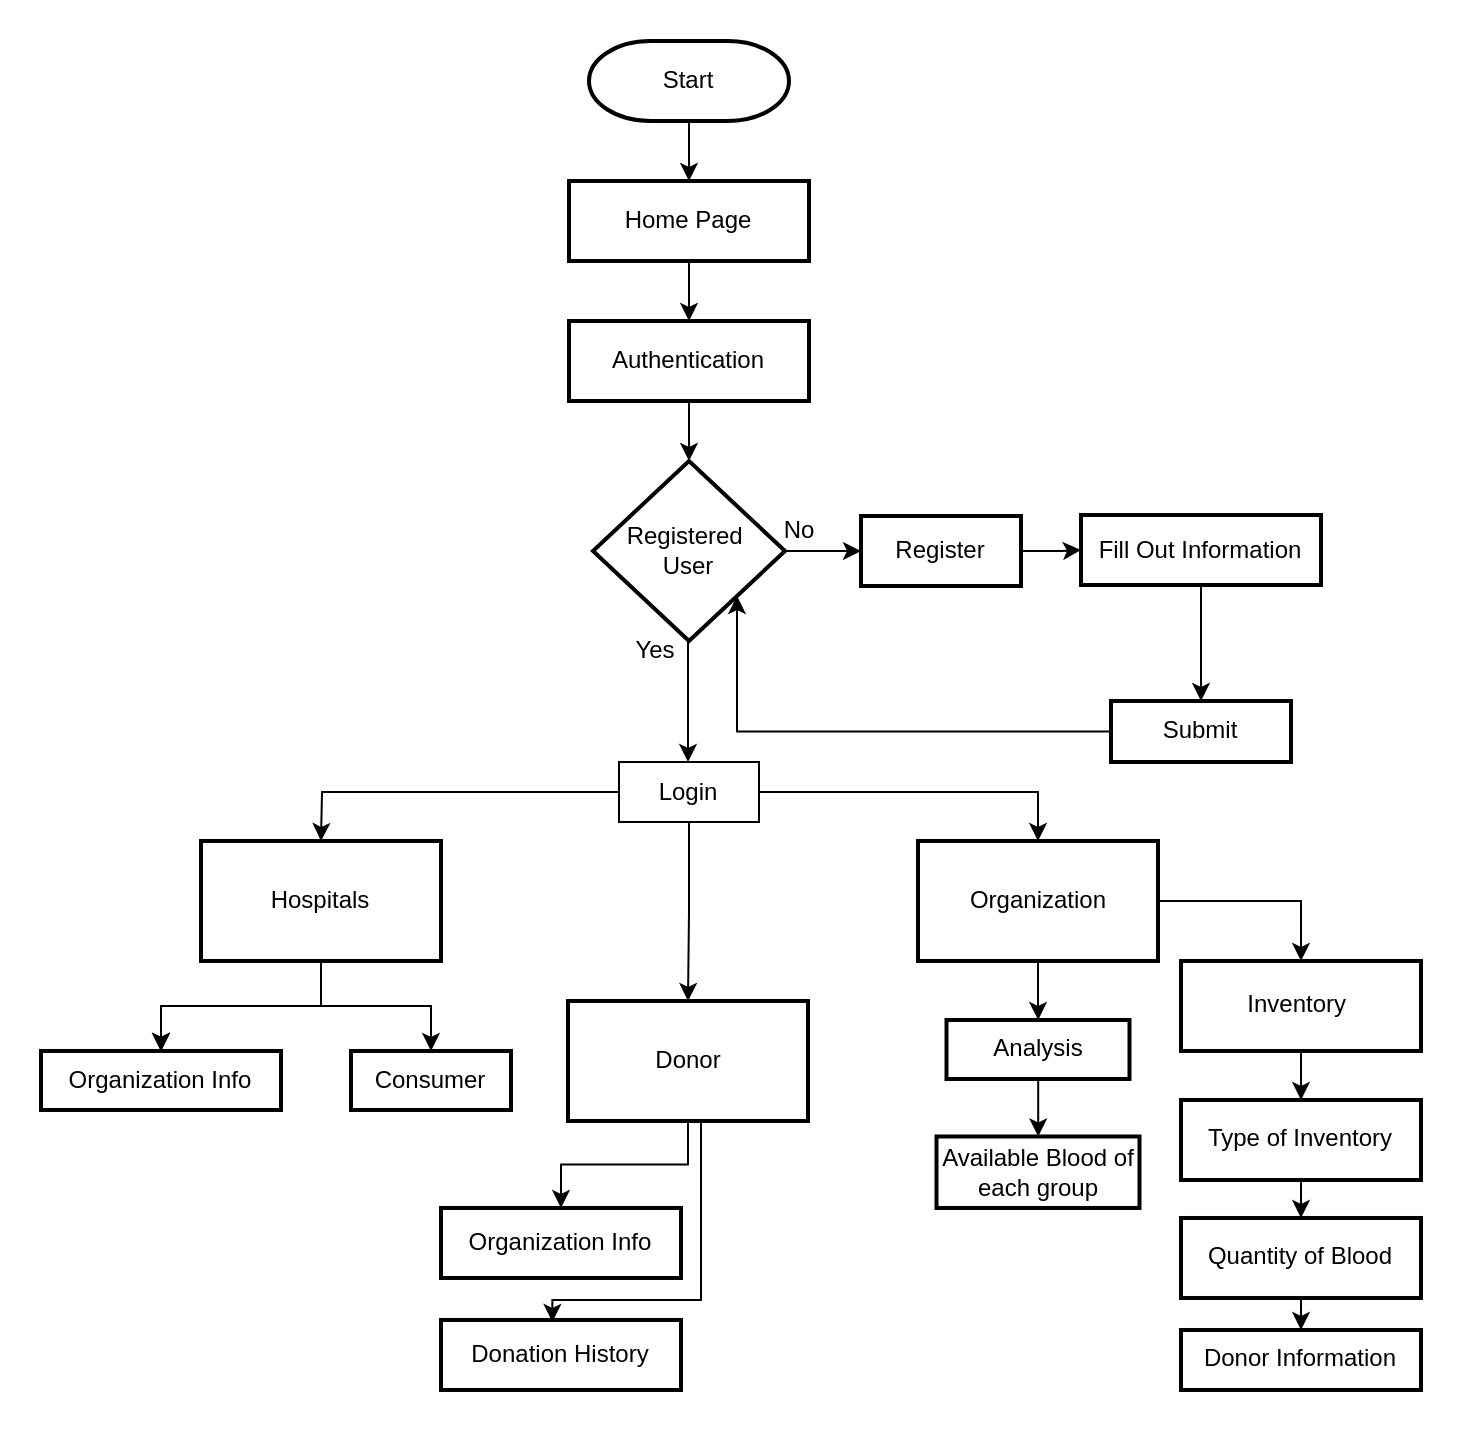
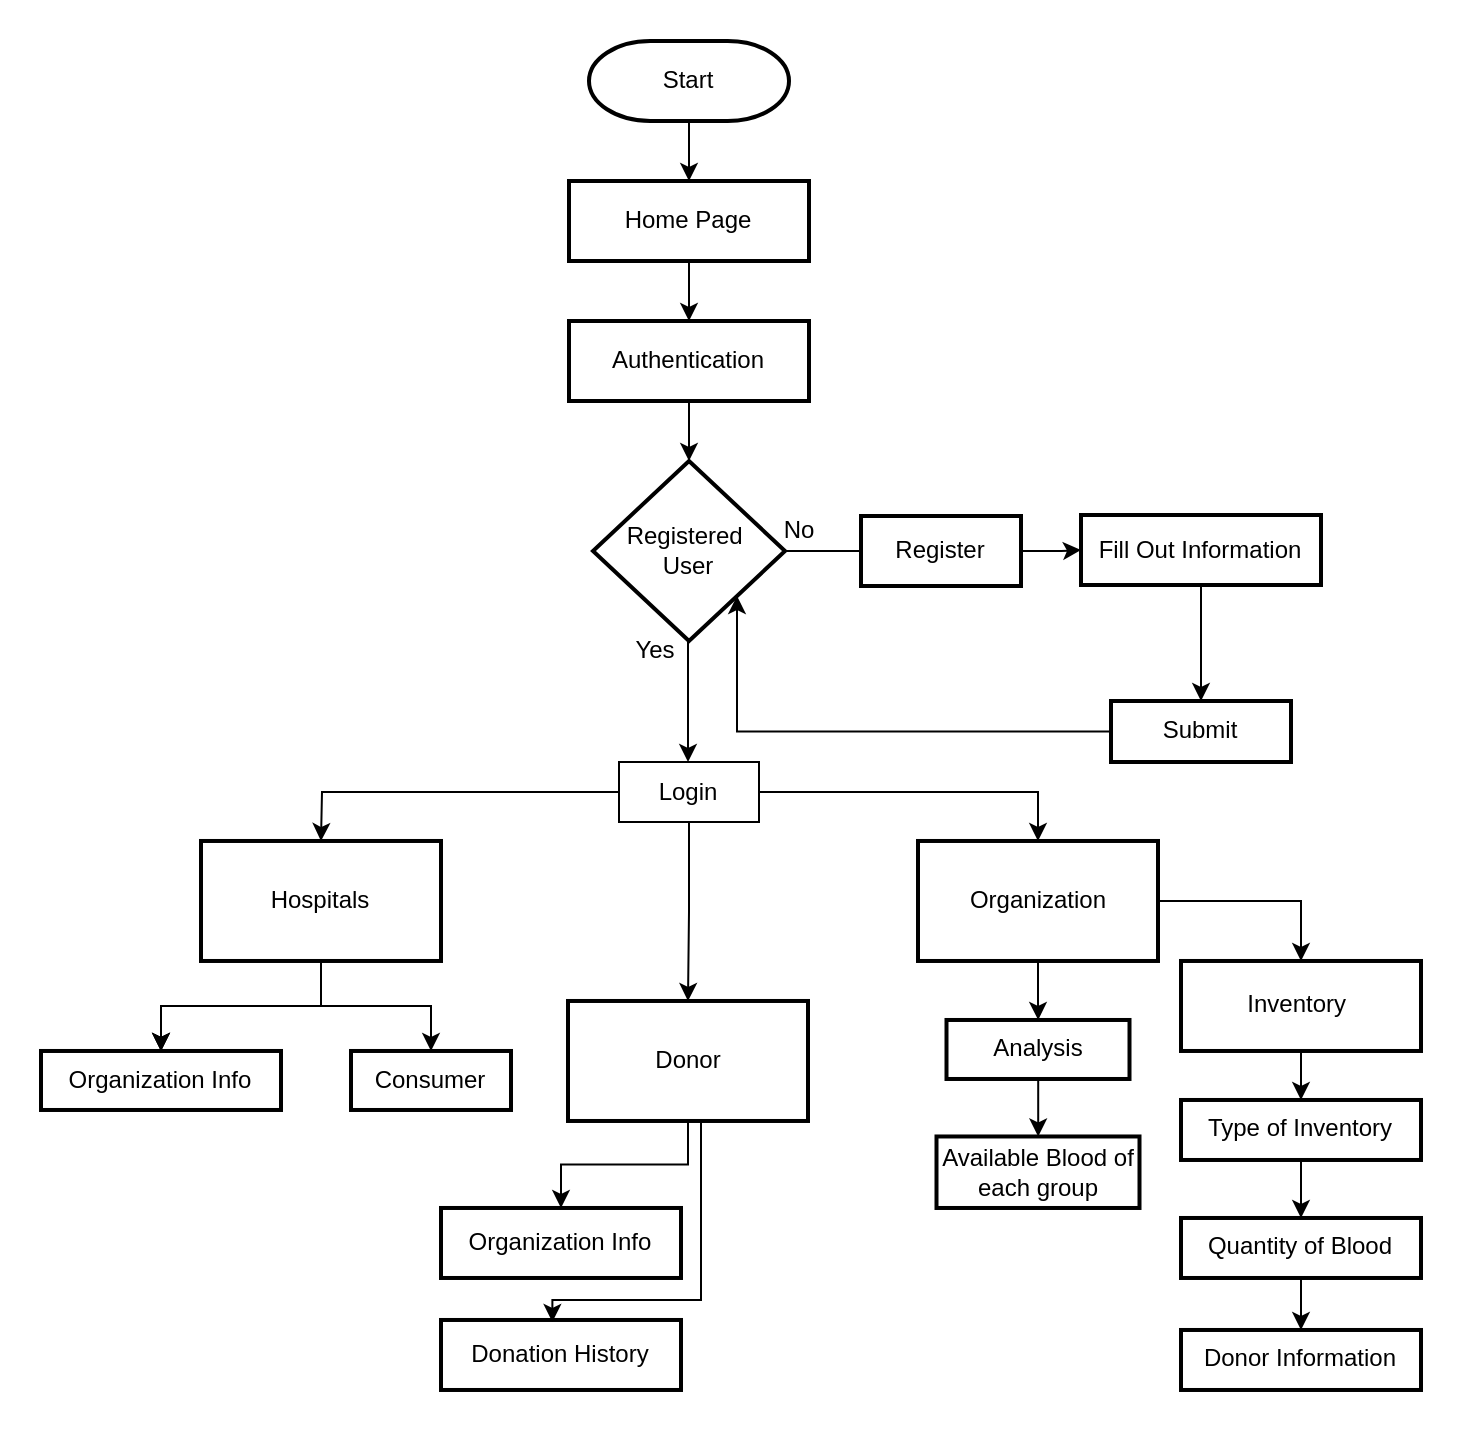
(846, 551) -> (851, 551)
(1301, 1140) -> (1301, 1130)
(1301, 1258) -> (1301, 1248)
